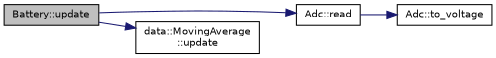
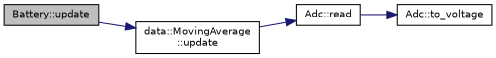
(193, 11) -> (273, 25)
